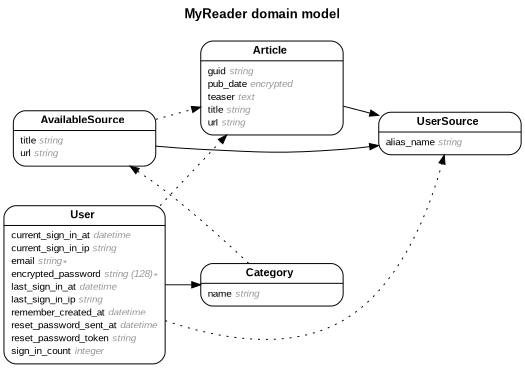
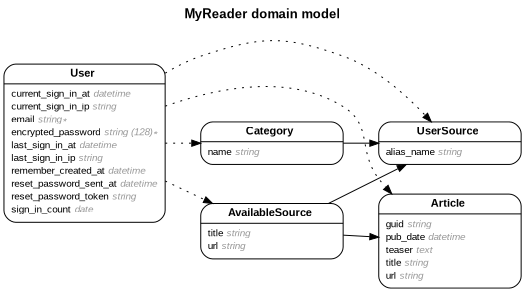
(271, 84) -> (447, 237)
(357, 110) -> (356, 143)
(174, 114) -> (356, 236)
(178, 285) -> (178, 143)
(89, 351) -> (84, 209)
